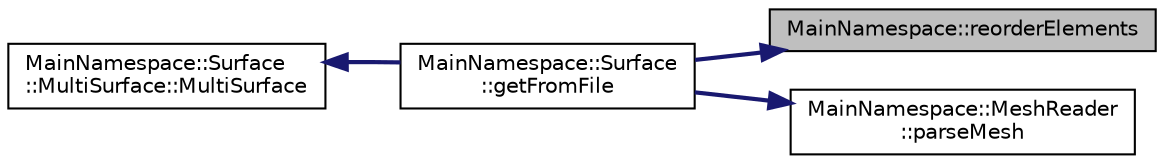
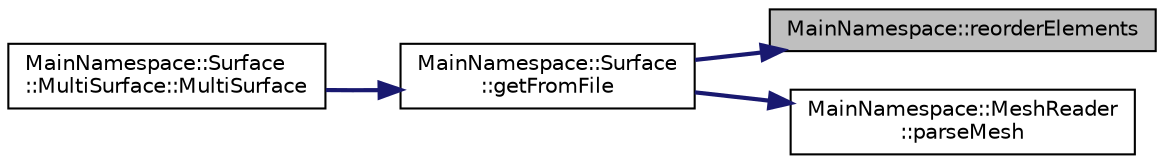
(374, 62) -> (352, 90)
